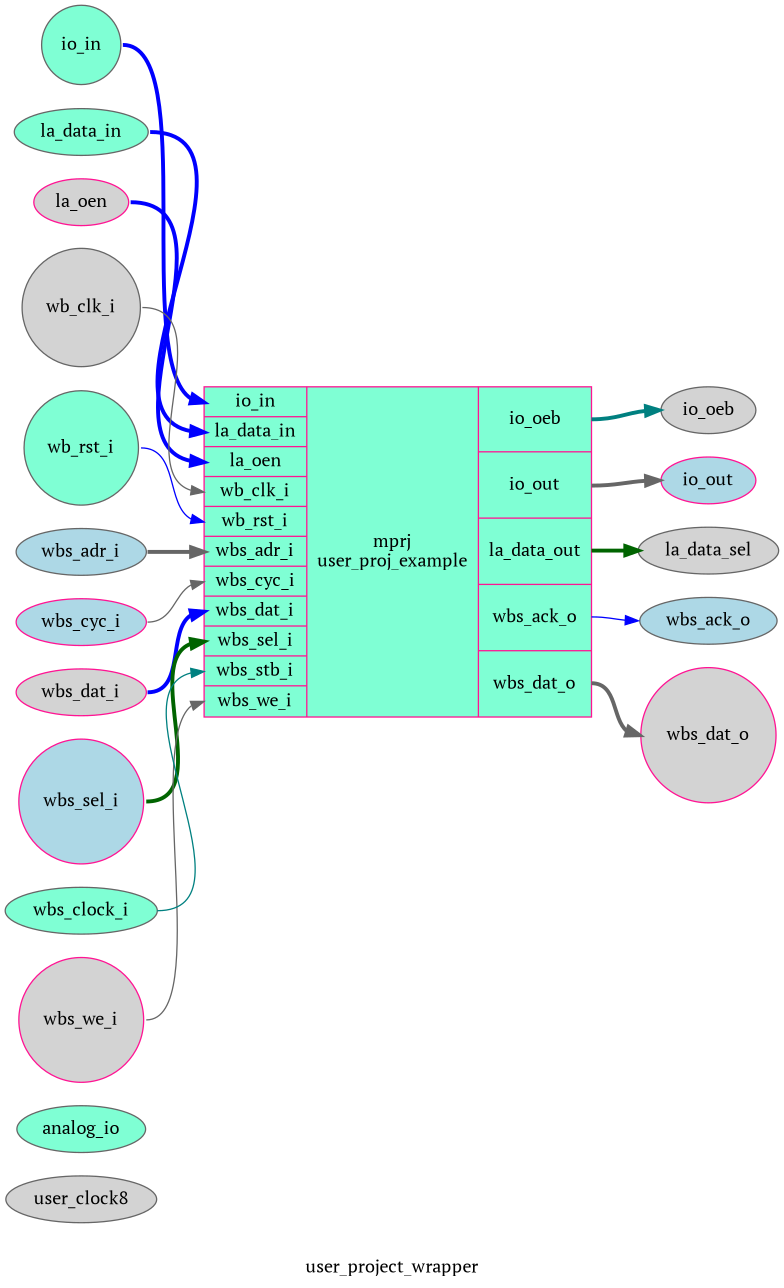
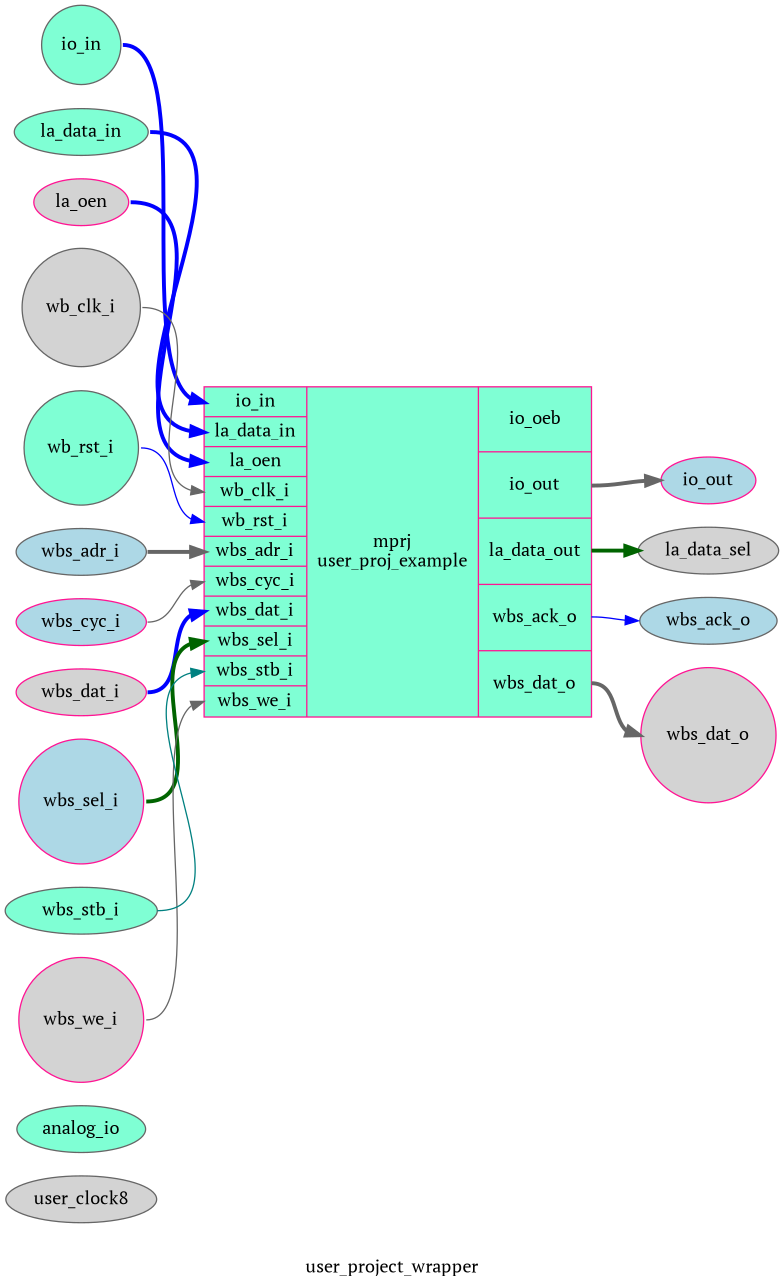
(708, 410) -> none
(81, 911) -> (81, 911)
